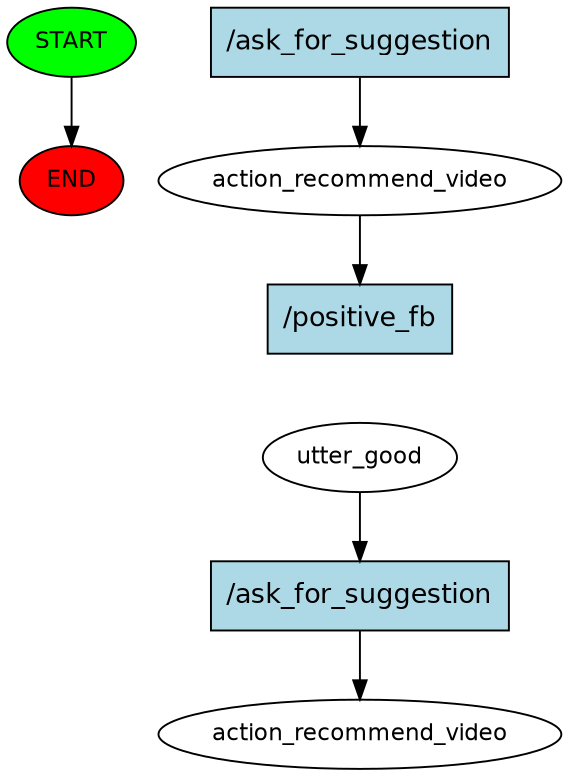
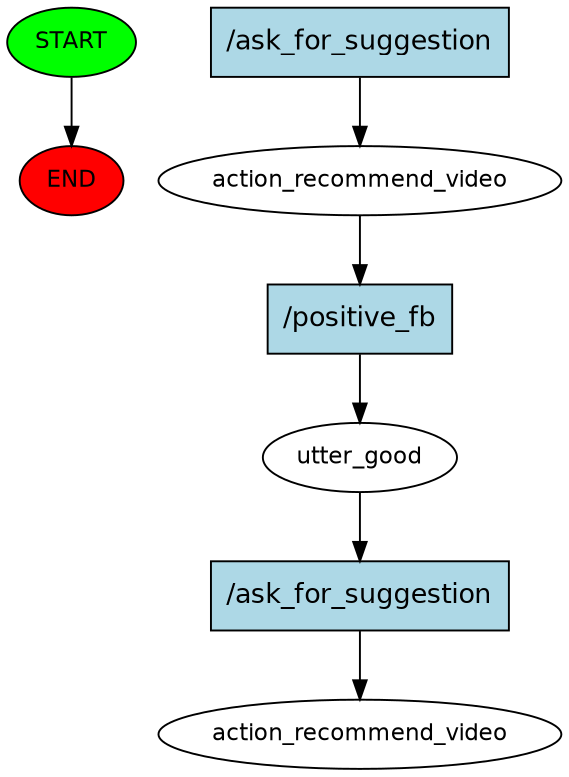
none -> (360, 379)
